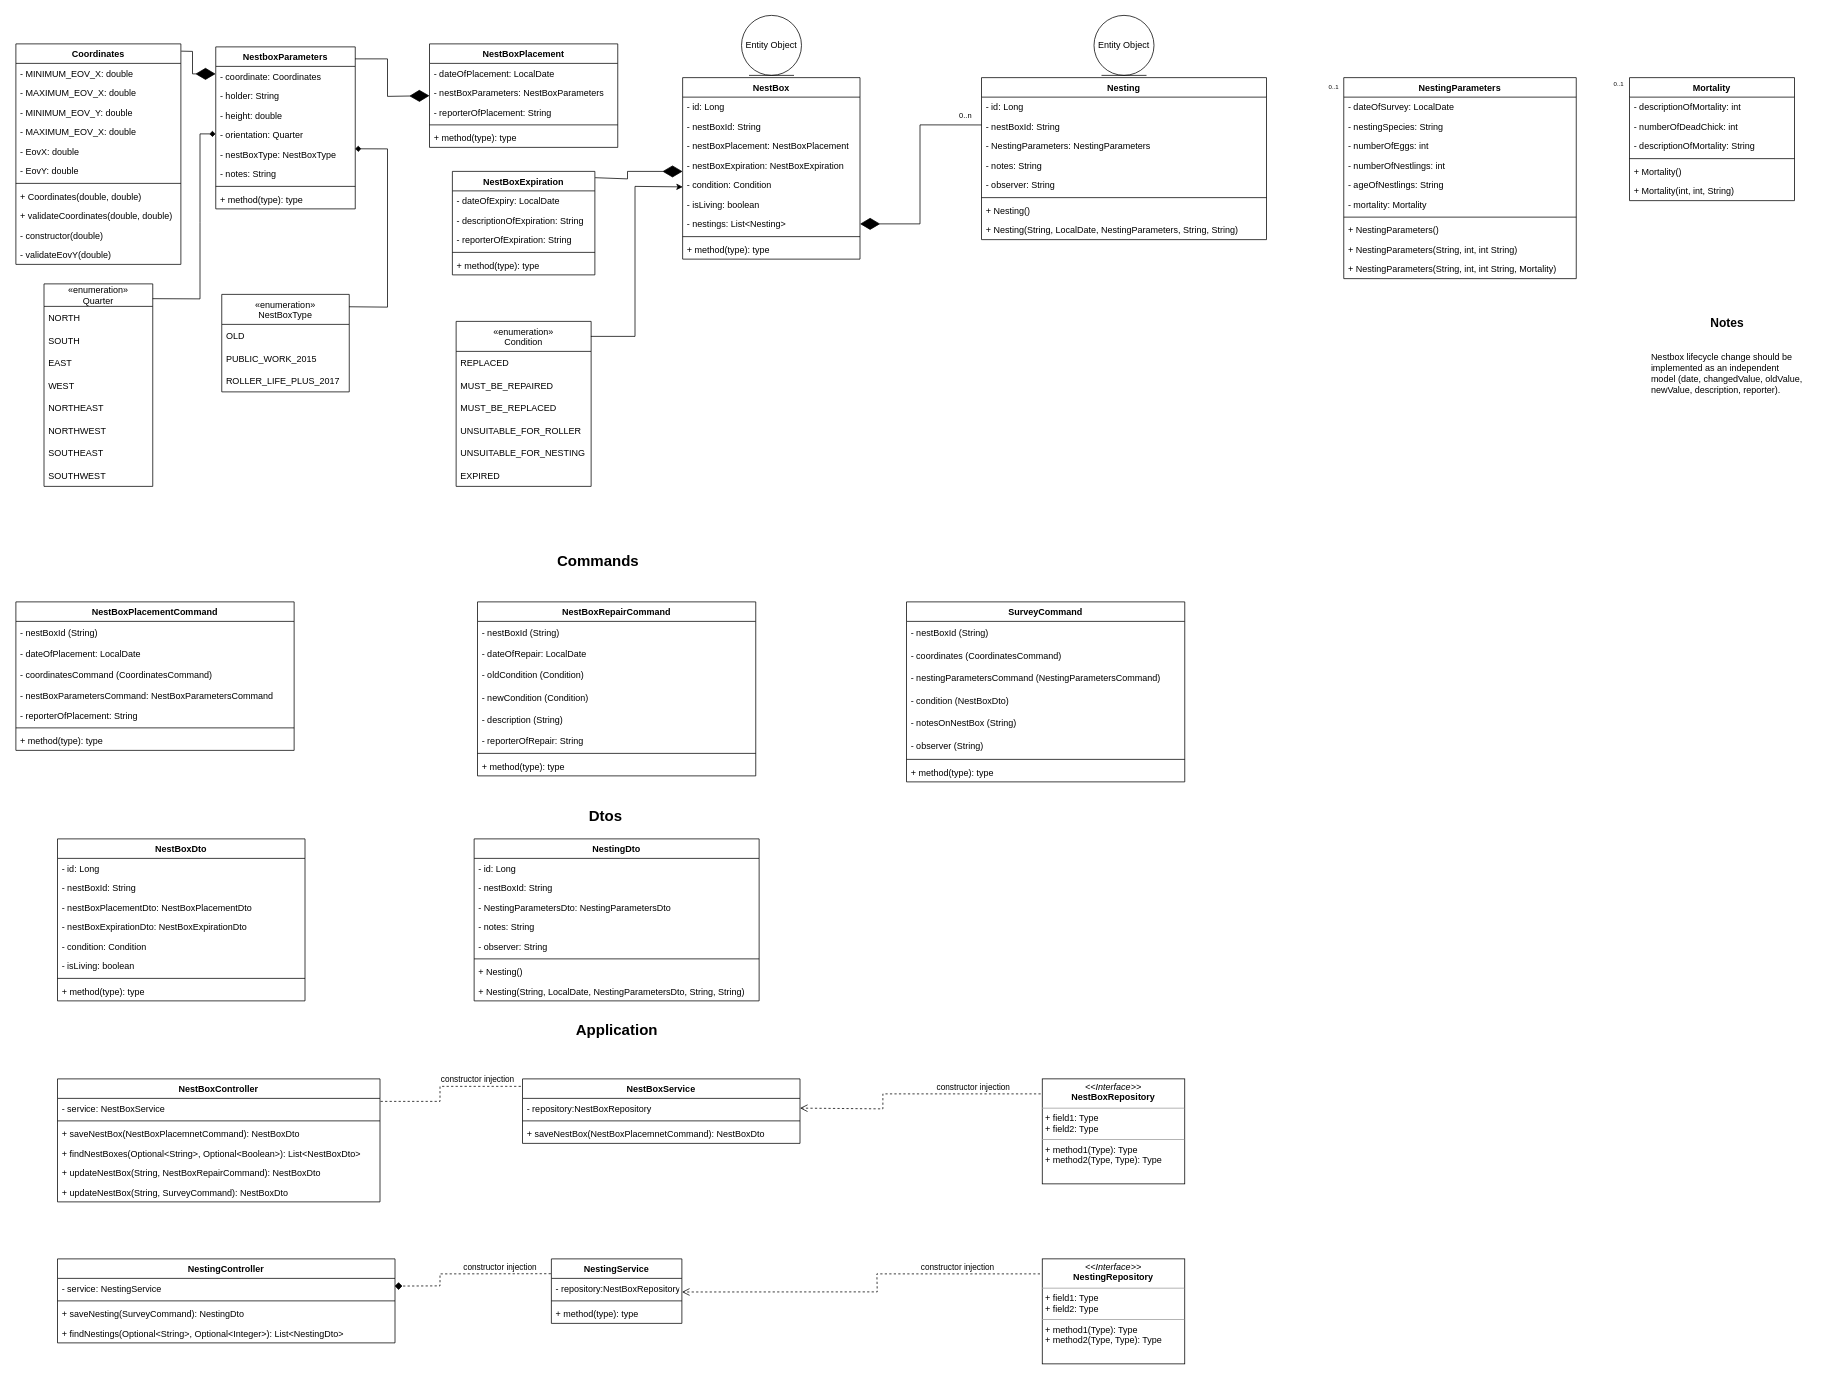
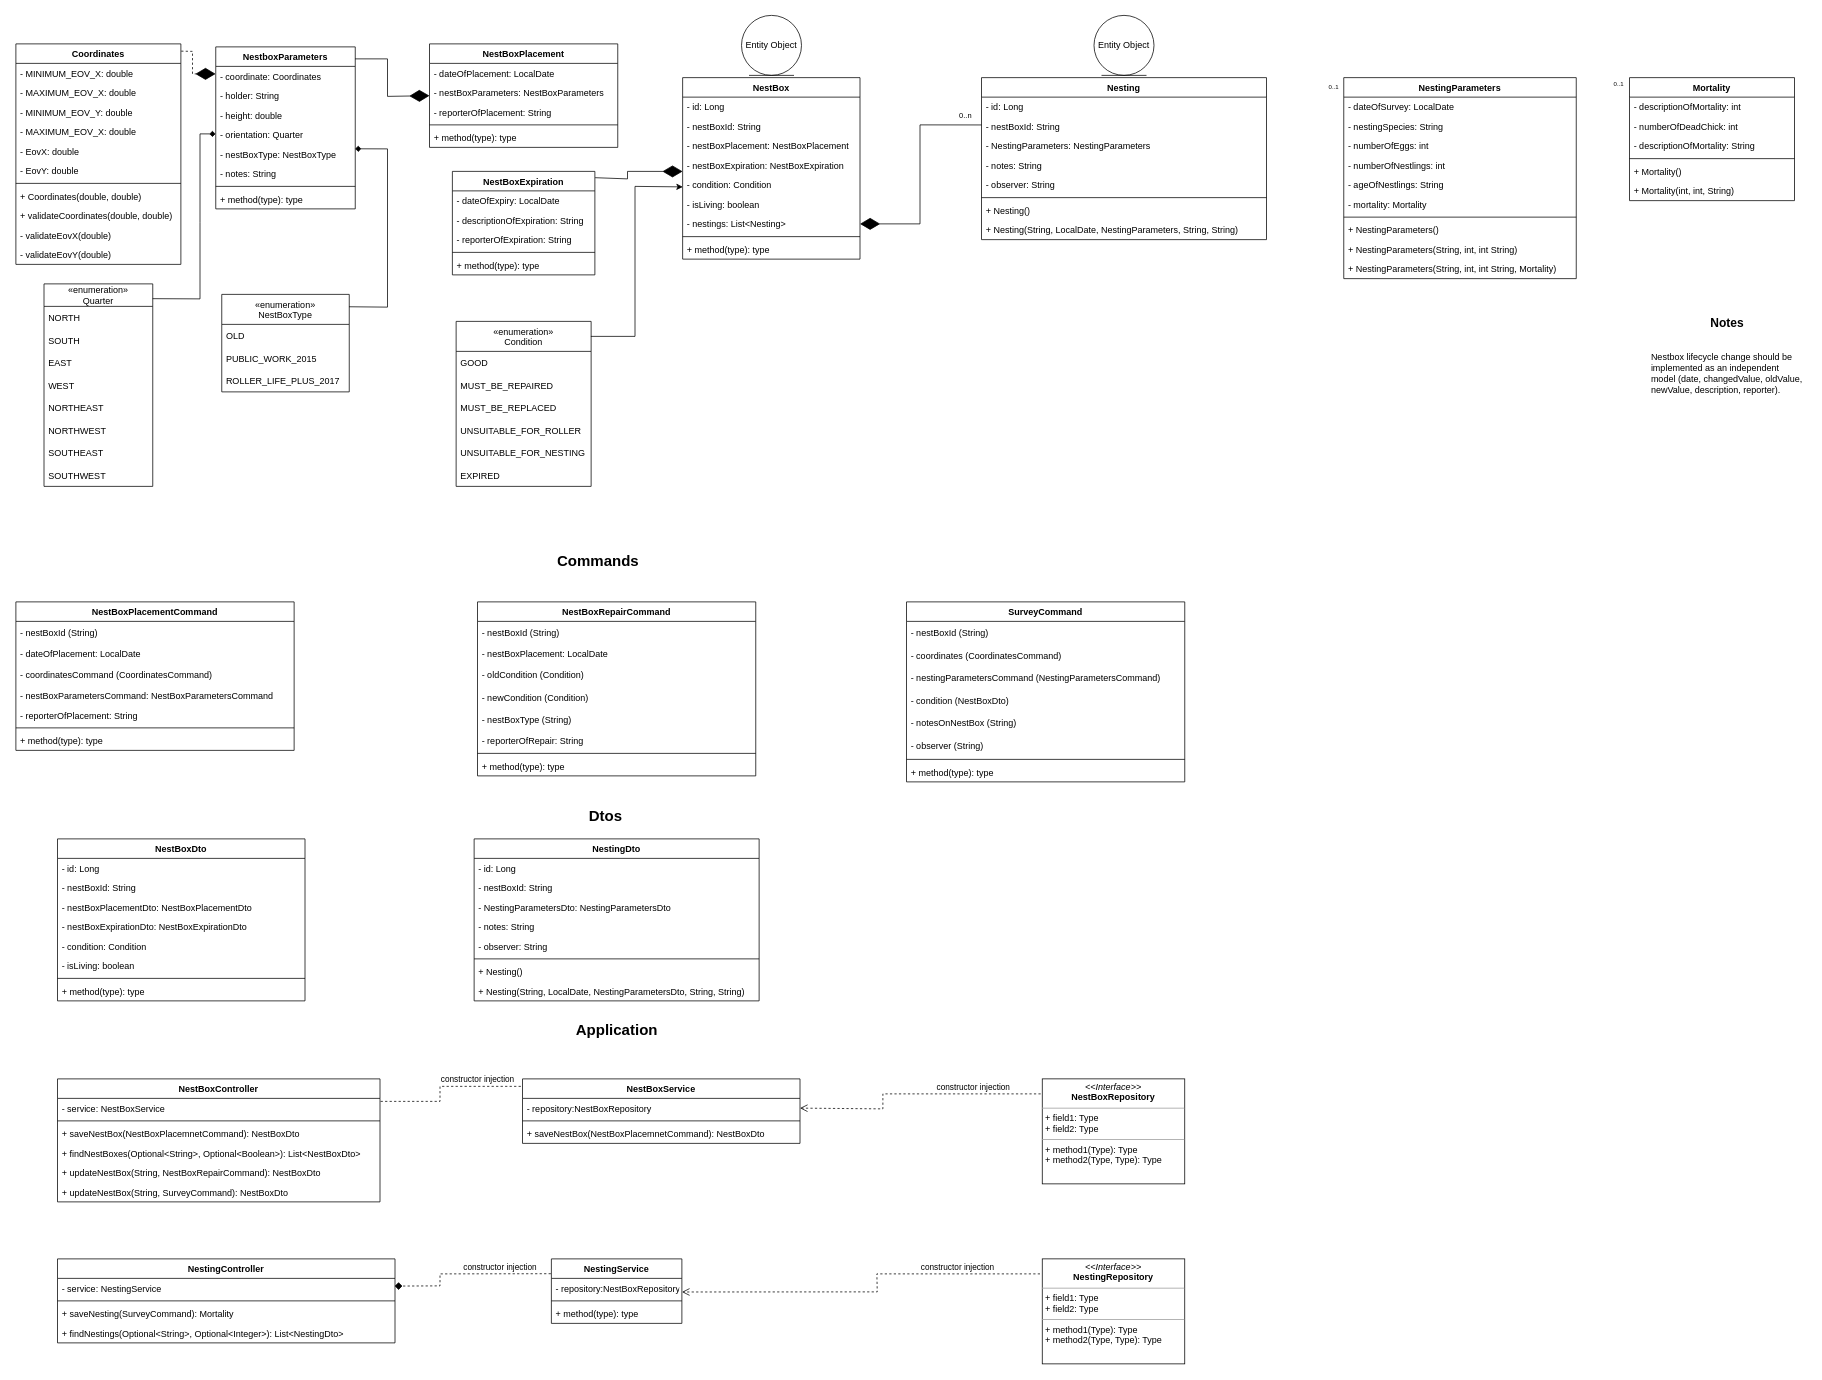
(192, 59) -> (192, 59)
(70, 236) -> (71, 236)
(480, 363) -> (470, 363)
(539, 654) -> (549, 654)
(531, 720) -> (533, 720)
(156, 1314) -> (153, 1314)
